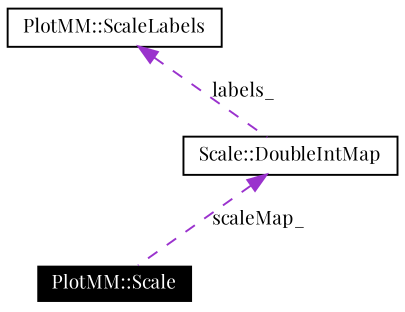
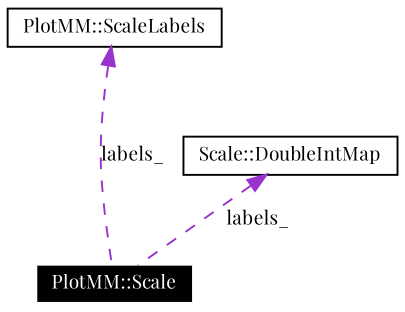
(211, 97) -> (101, 166)
(259, 220) -> (259, 220)
